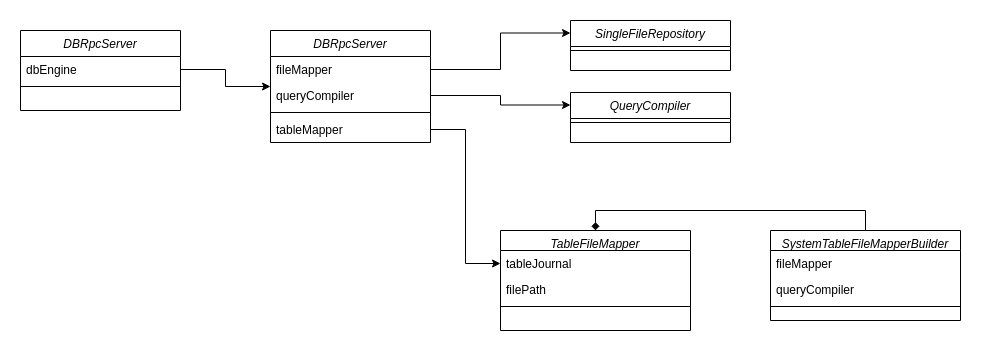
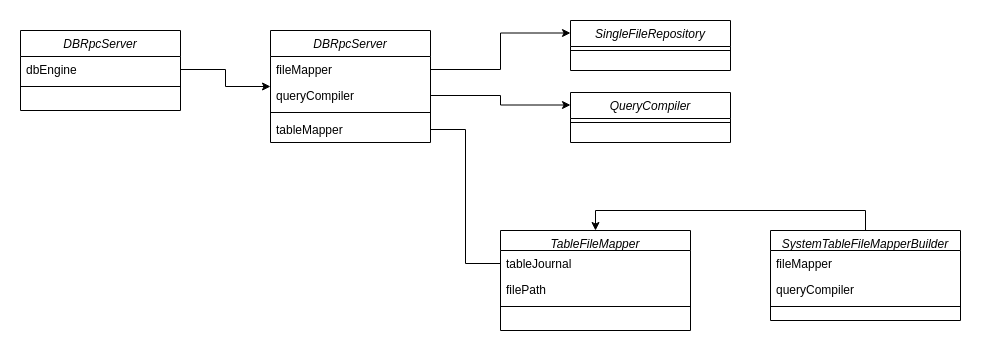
(596, 221) -> (596, 222)
(492, 264) -> (494, 264)
